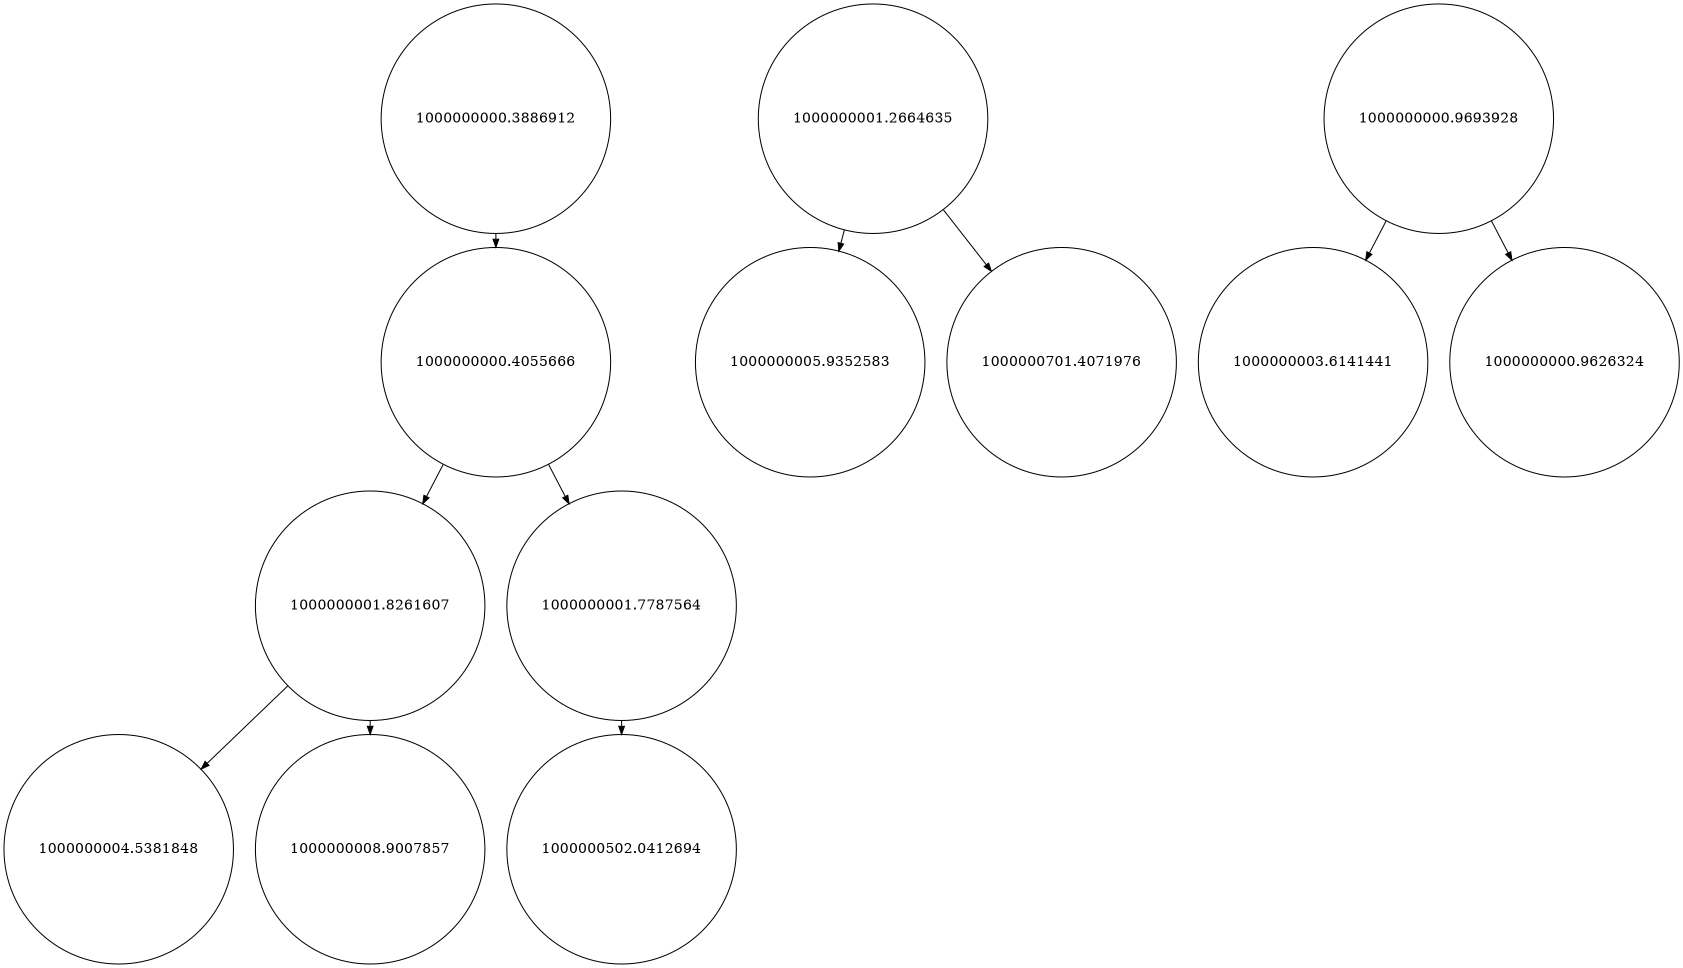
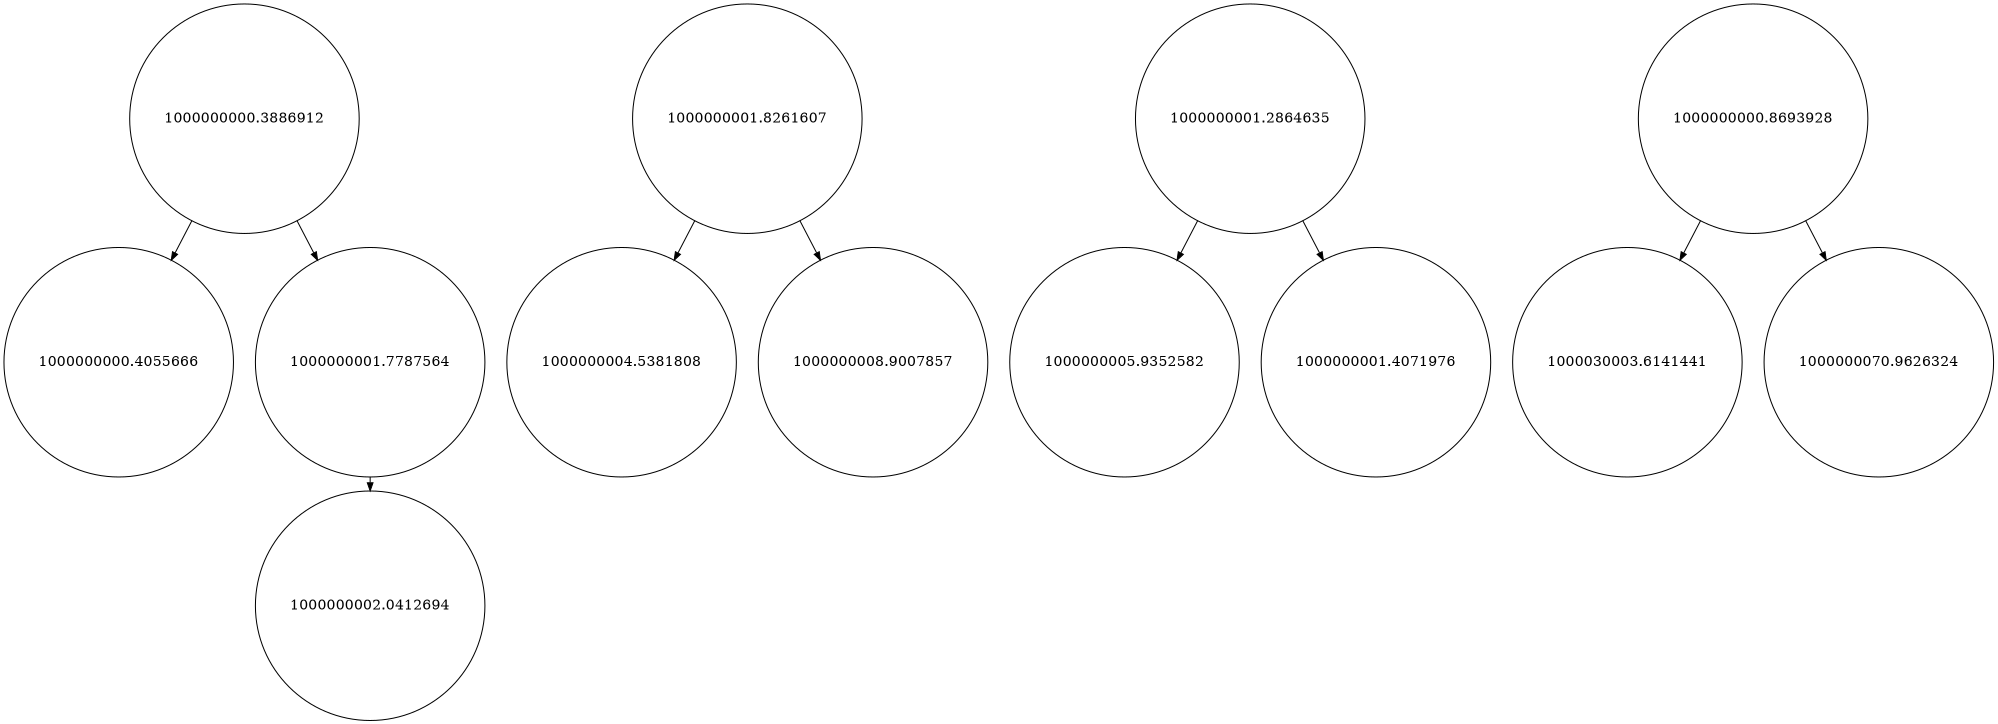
(873, 119) -> (1250, 119)
(1439, 119) -> (1753, 119)
(810, 362) -> (1125, 362)
(1062, 362) -> (1376, 362)
(1313, 362) -> (1627, 362)
(1565, 362) -> (1879, 362)
(435, 480) -> none
(557, 480) -> (305, 237)
(119, 849) -> (622, 362)
(622, 849) -> (370, 606)
